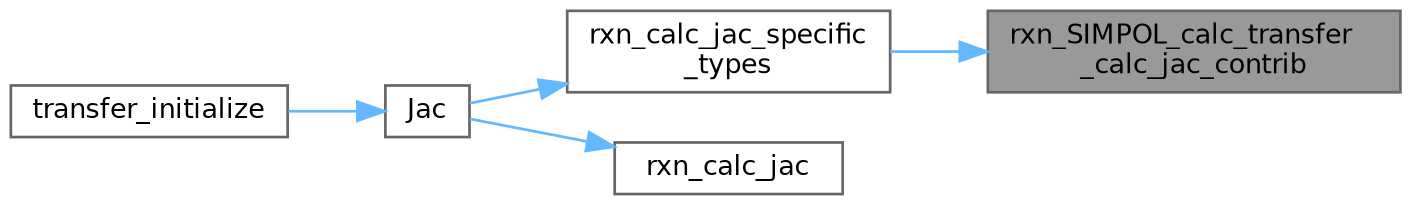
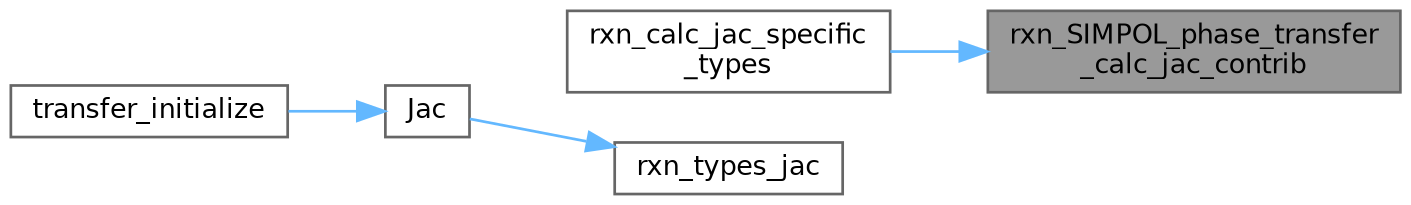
(1194, 52) -> (1194, 52)
(505, 96) -> none
(729, 168) -> (729, 168)
